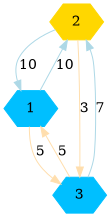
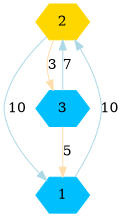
(34, 156) -> none
